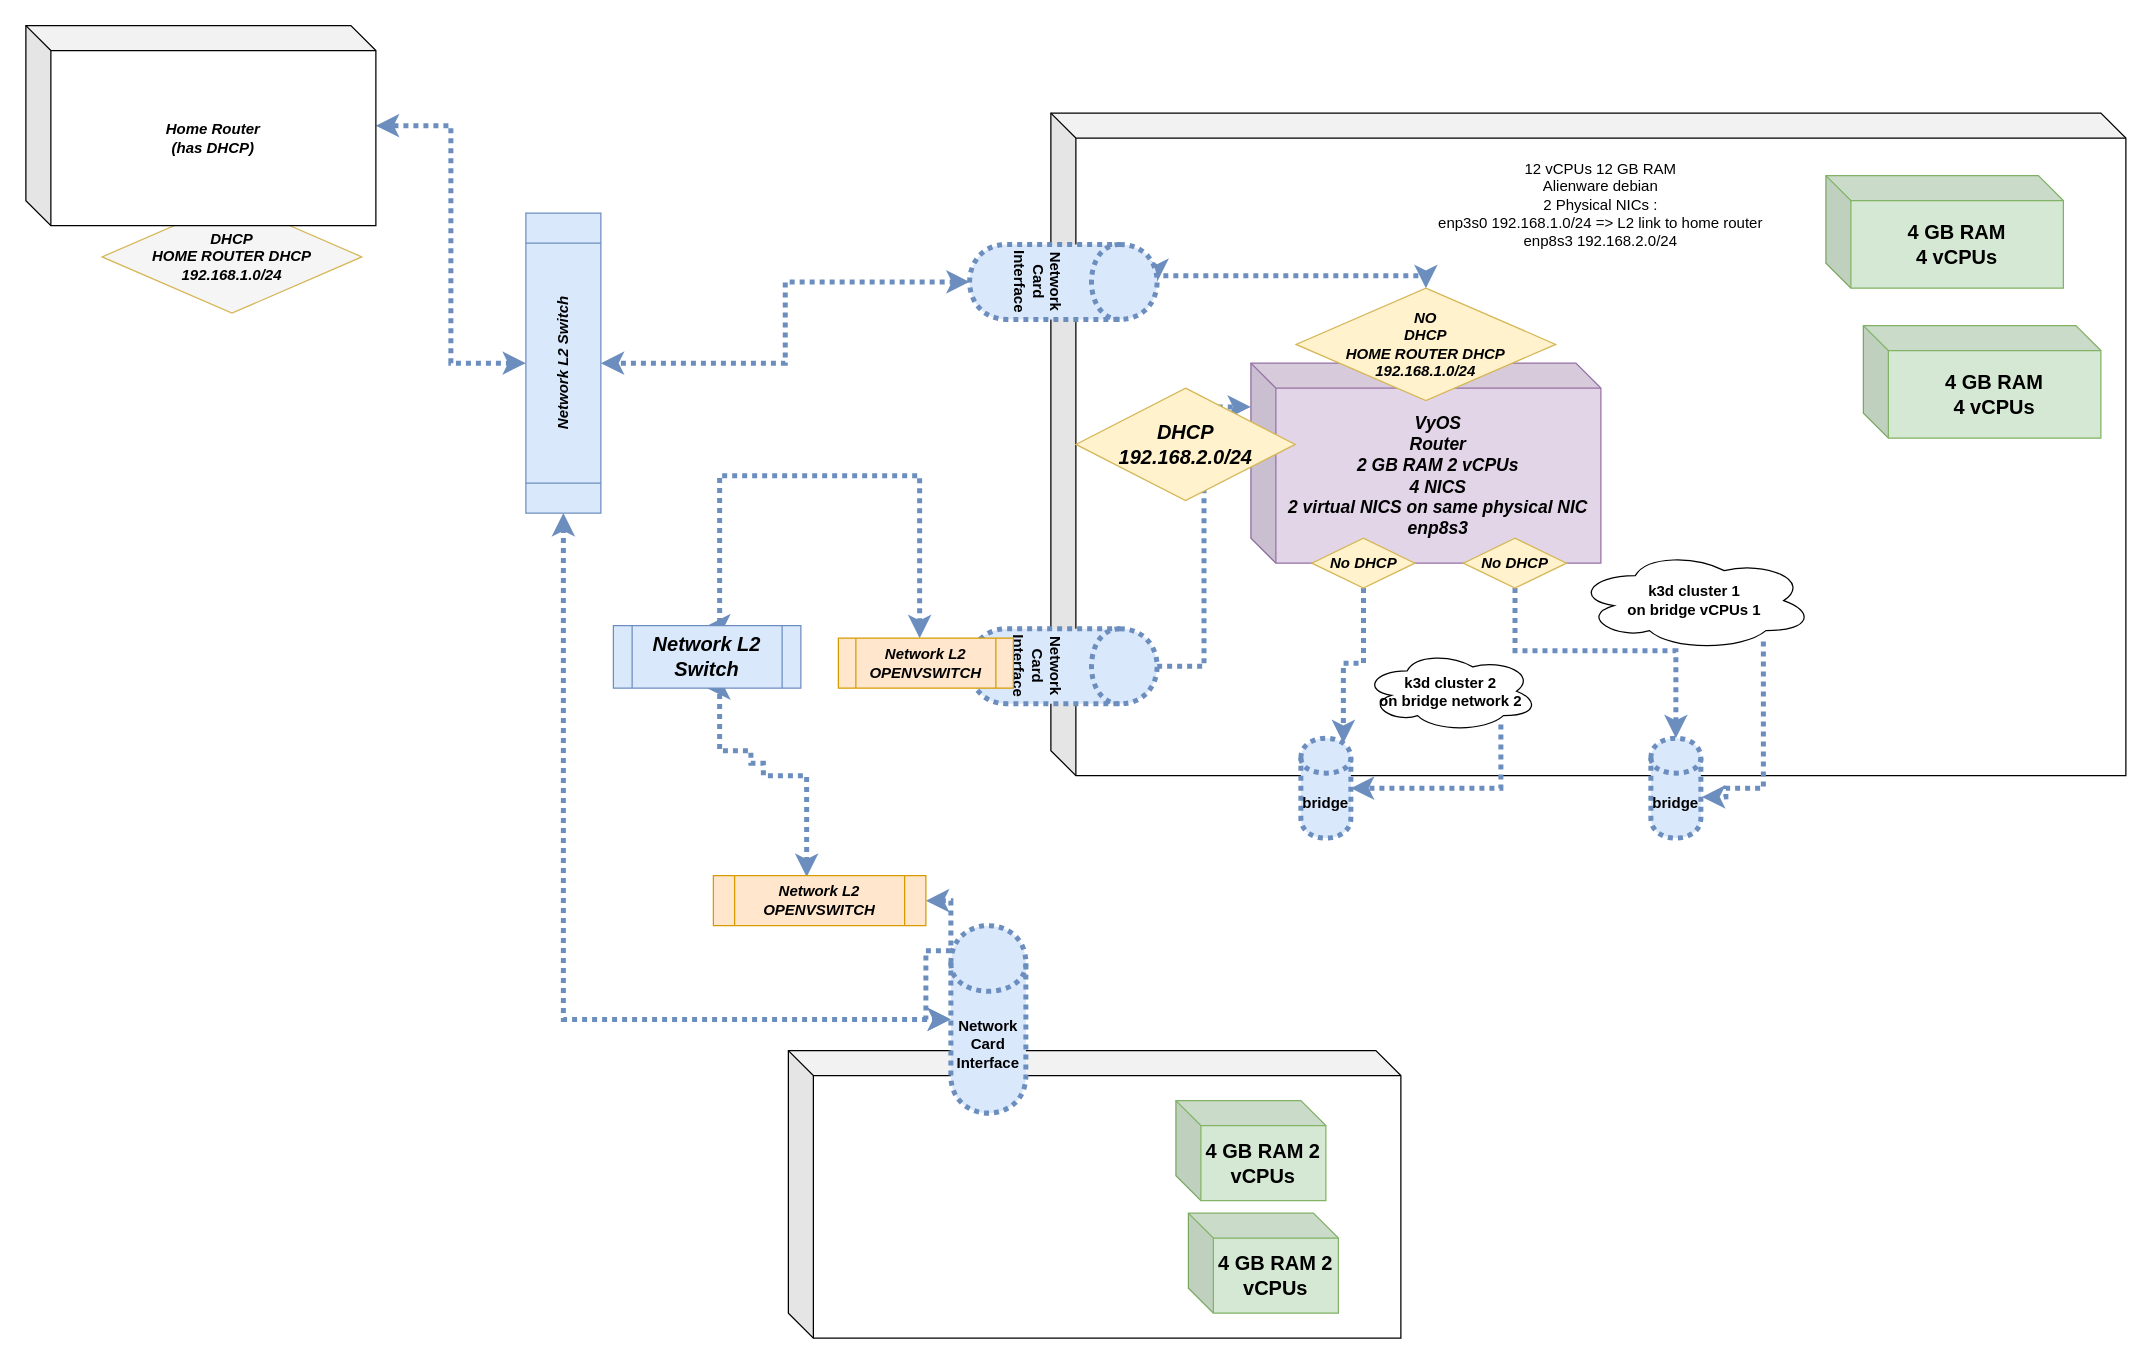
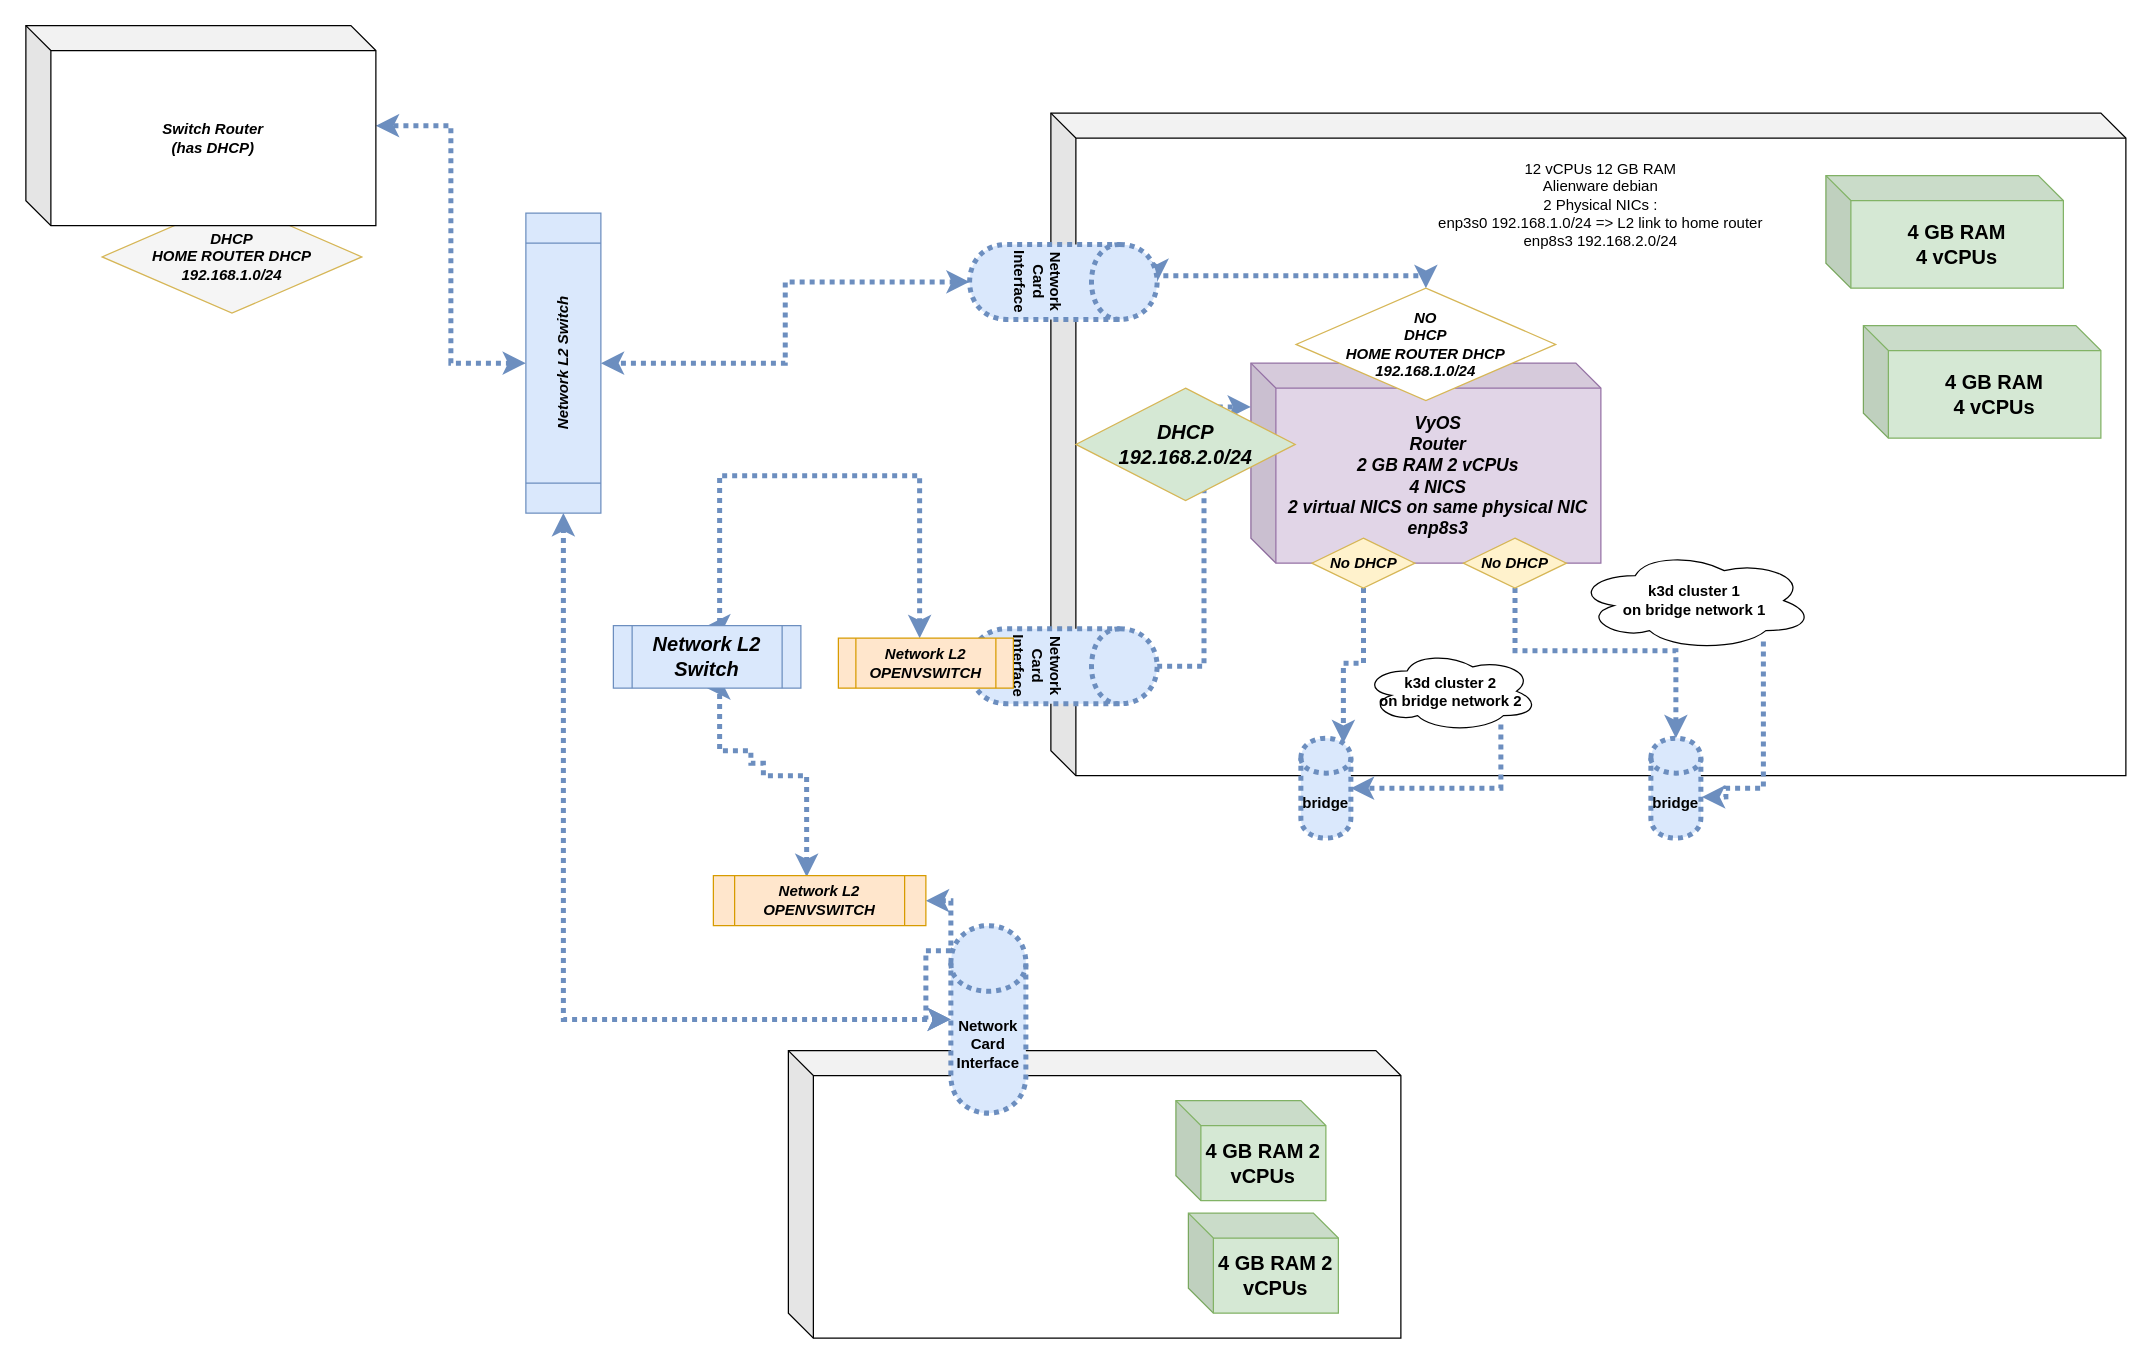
(213, 138) -> (213, 138)
(1426, 344) -> (1426, 344)
(1185, 444) -> (1185, 444)
(1694, 601) -> (1694, 601)
